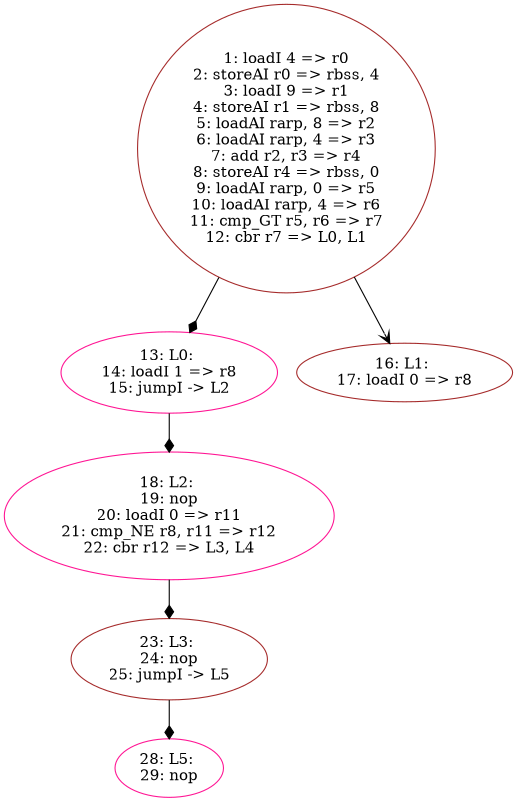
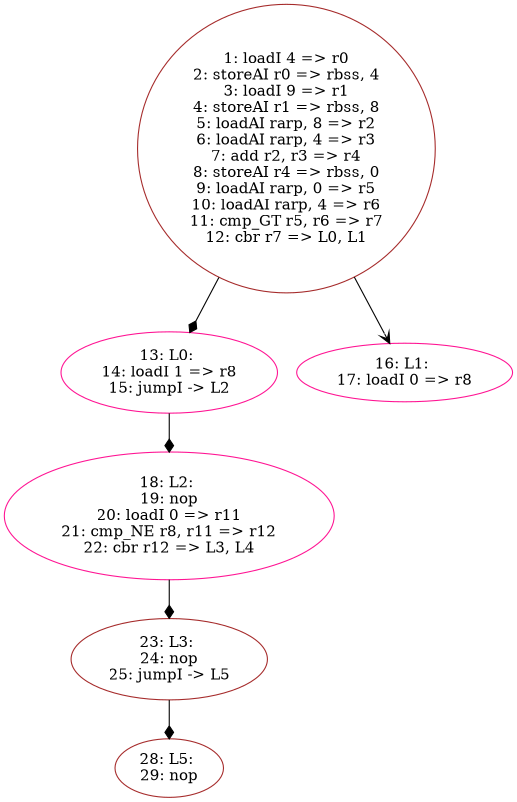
(405, 373) -> (405, 373)
(169, 768) -> (169, 768)
